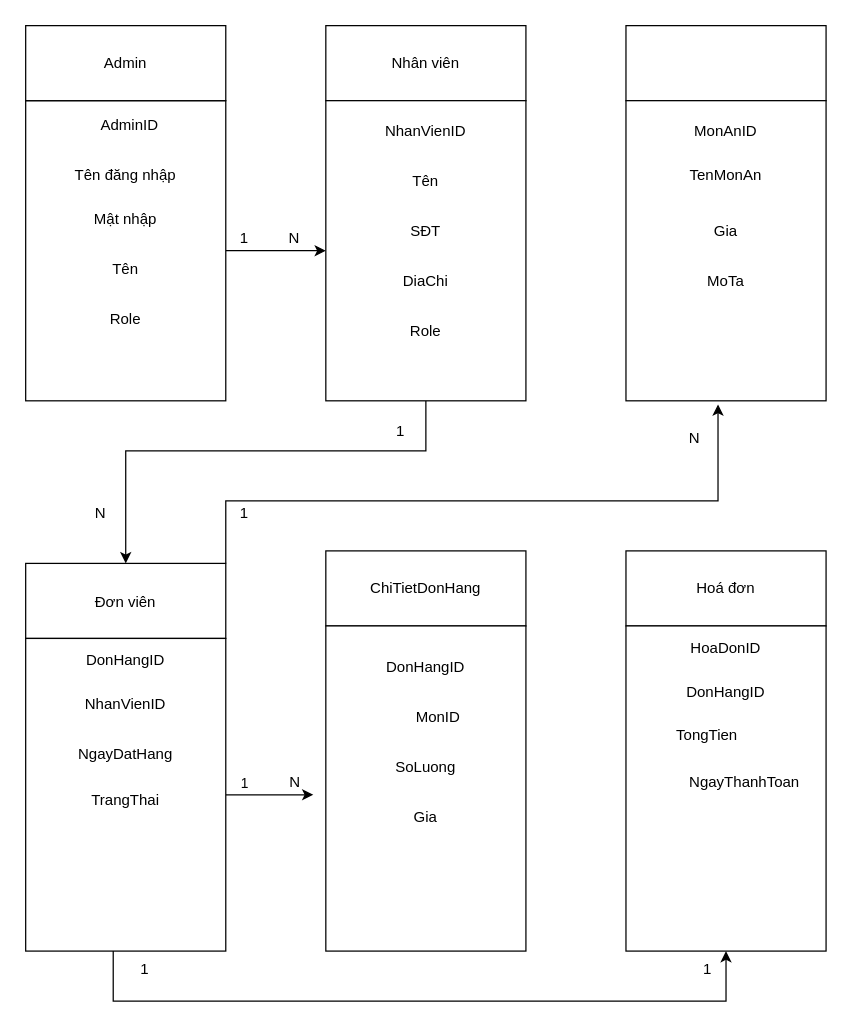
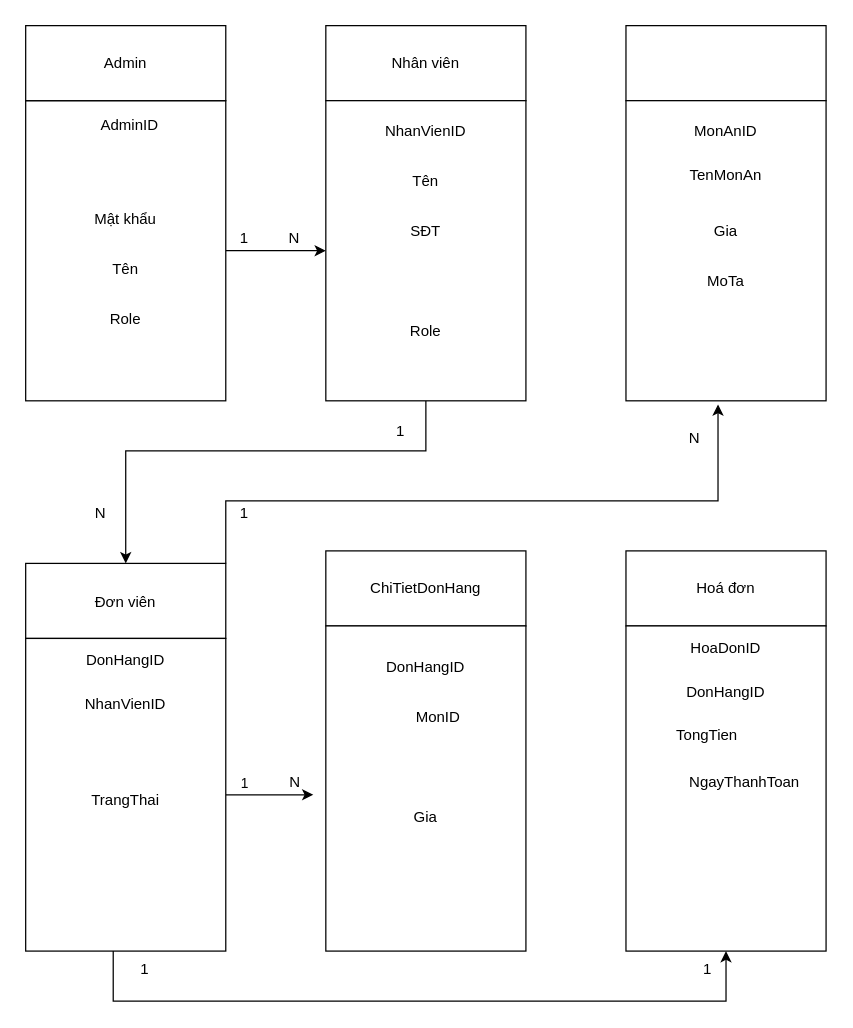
(126, 176) -> none
(126, 219) -> (126, 219)
(426, 282) -> none
(126, 754) -> none
(426, 766) -> none
